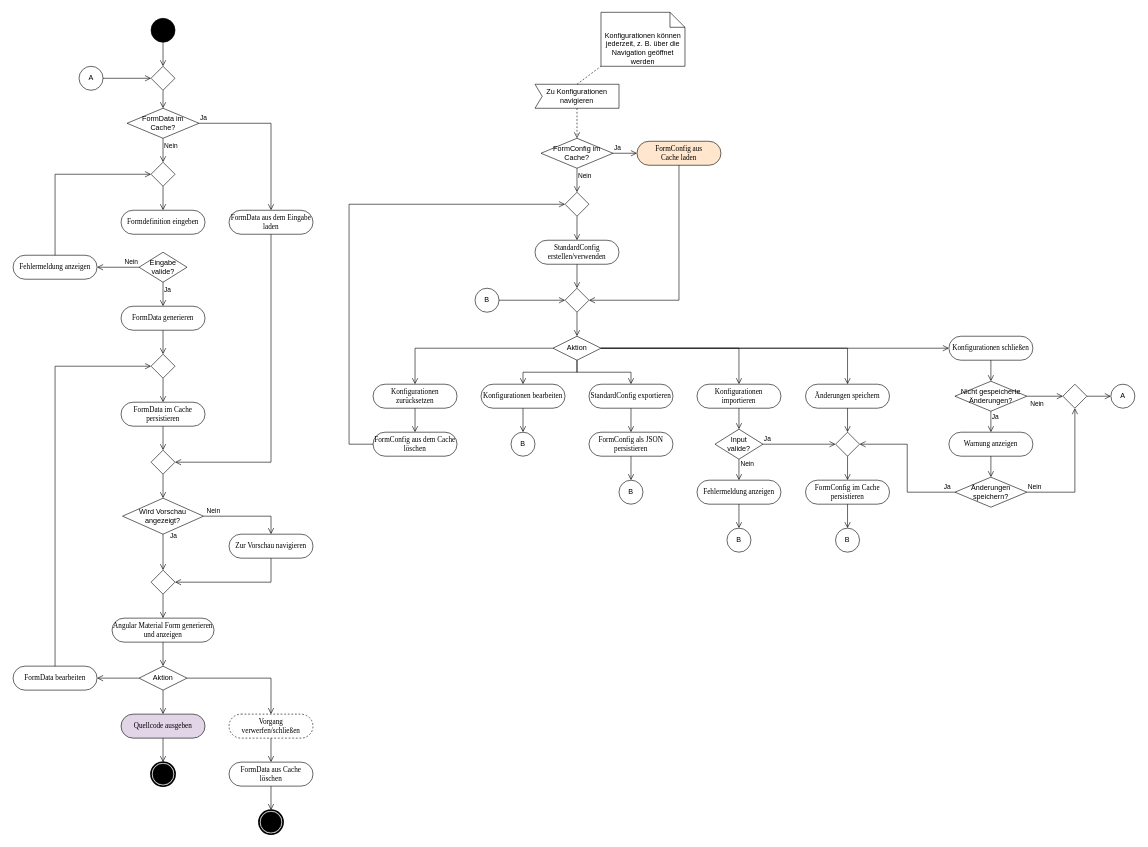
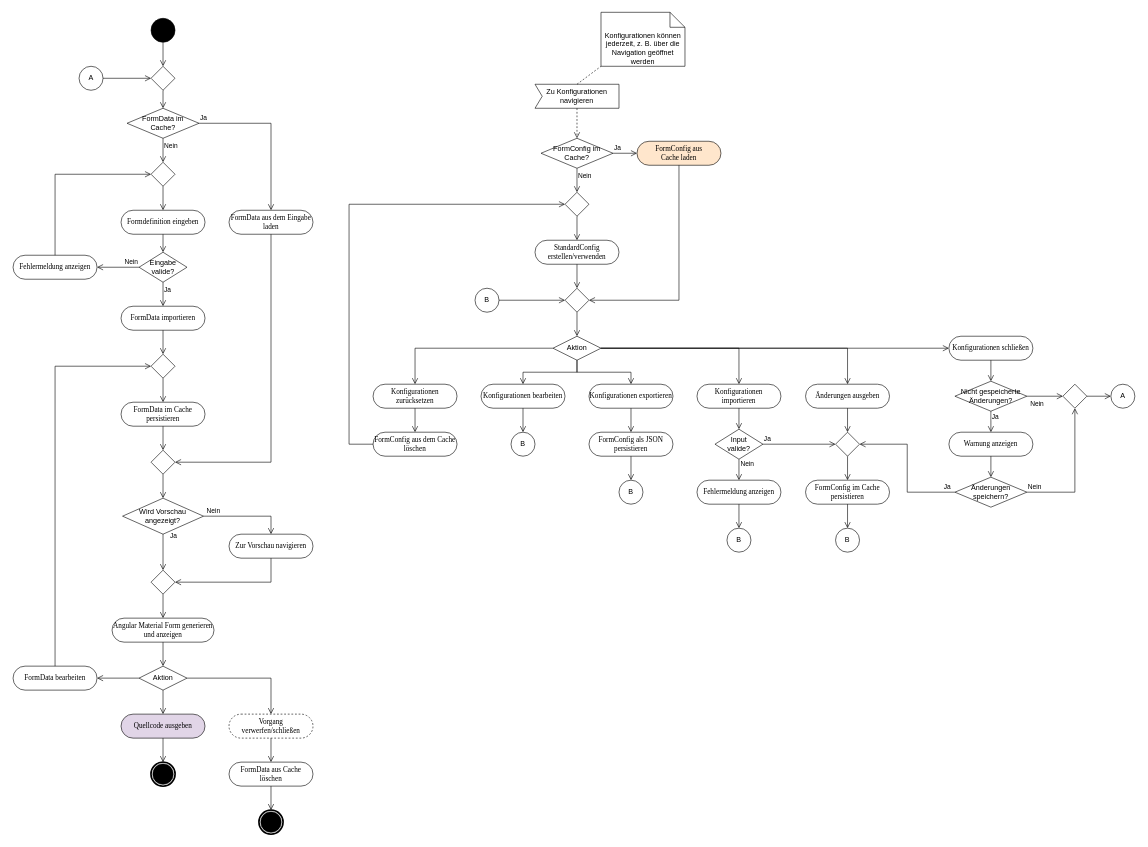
none -> (163, 247)
(163, 318) -> (163, 318)
(631, 396) -> (631, 396)
(848, 396) -> (848, 396)
